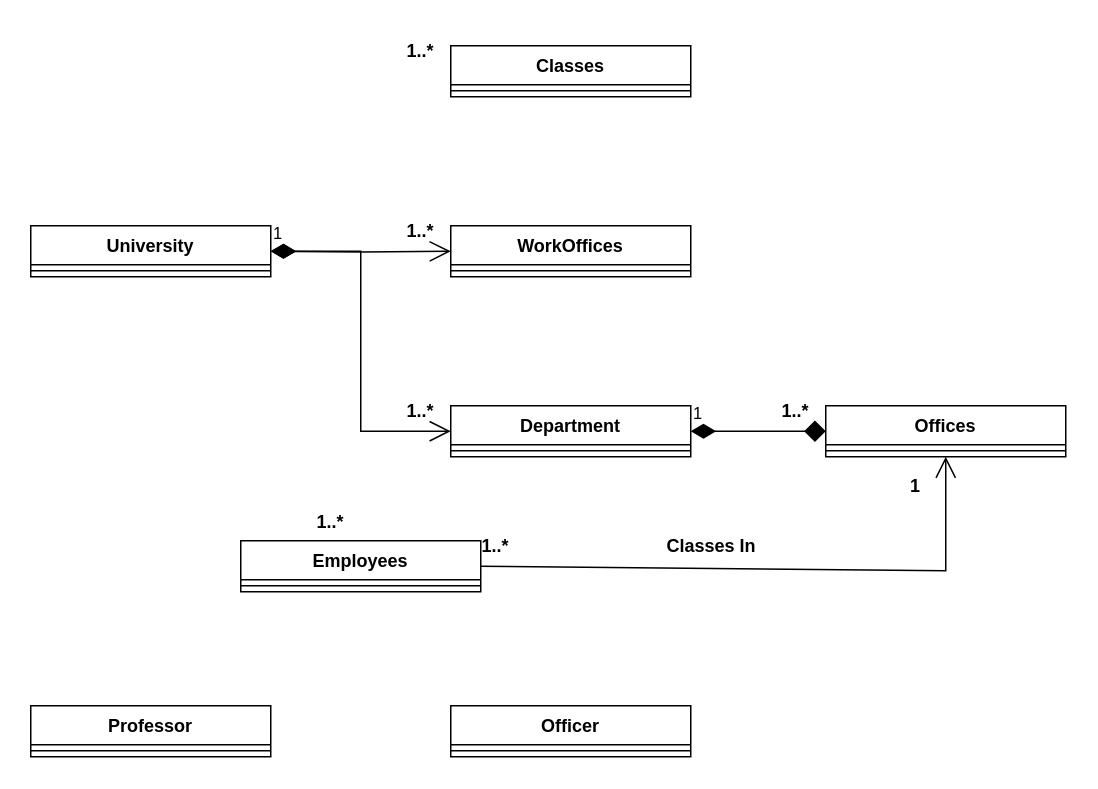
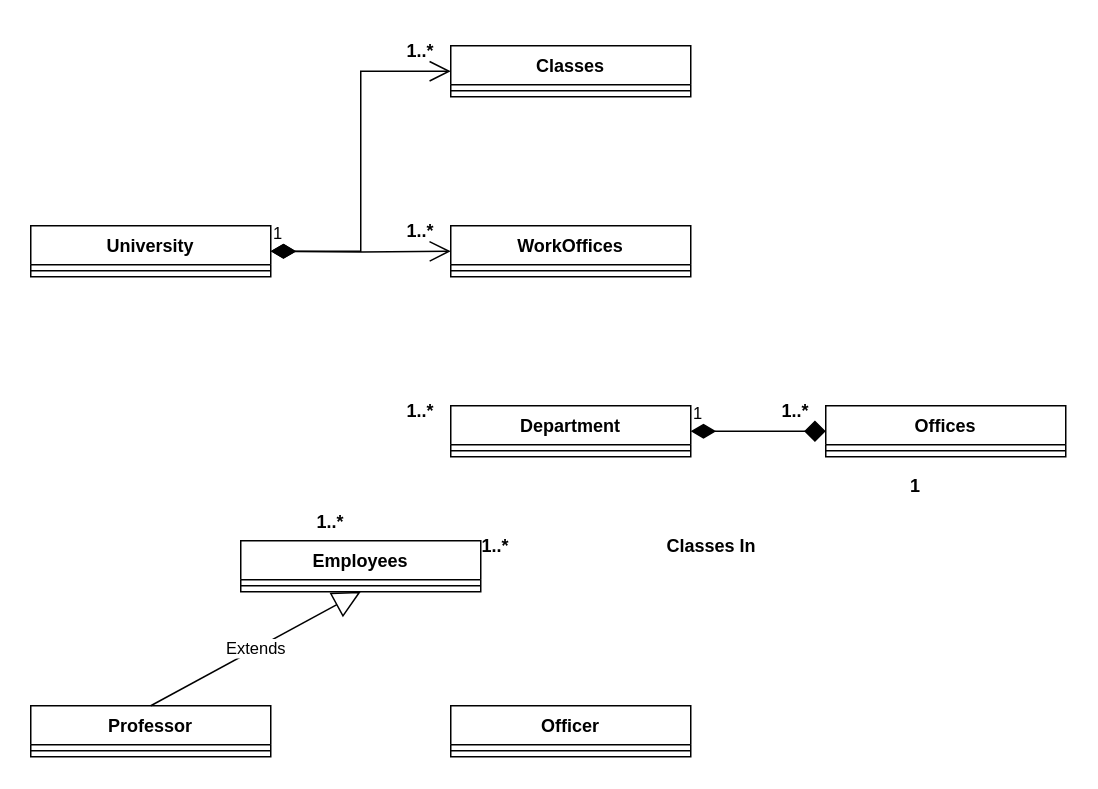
none -> (361, 118)
(361, 386) -> none
(768, 569) -> none
none -> (243, 655)
